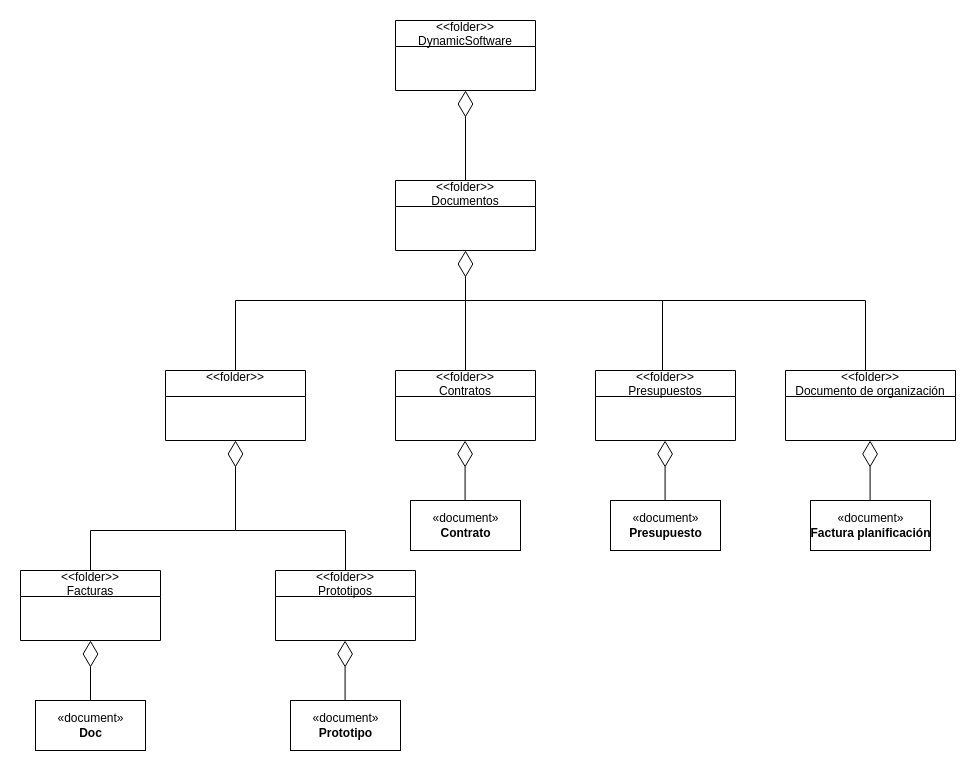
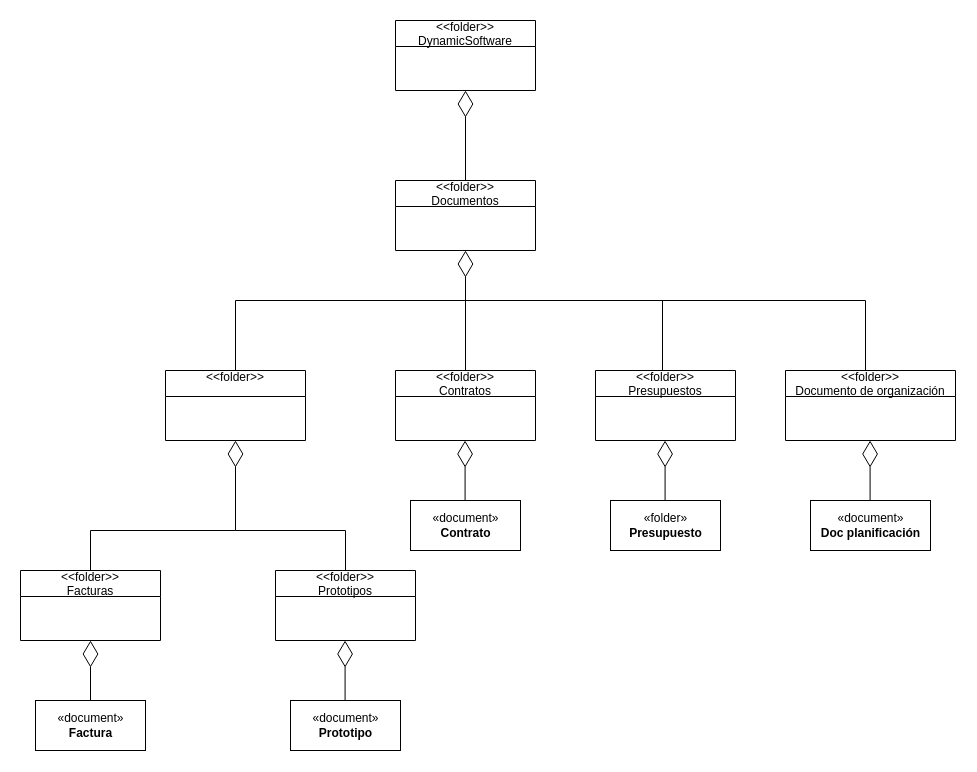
(666, 526) -> (666, 526)
(871, 526) -> (871, 526)
(91, 726) -> (91, 726)
